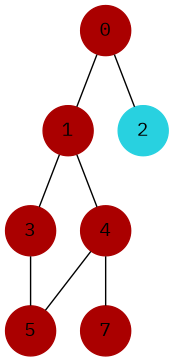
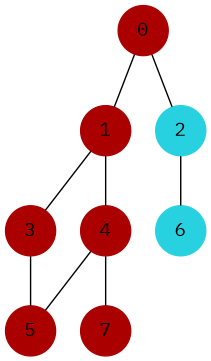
none -> (181, 231)
